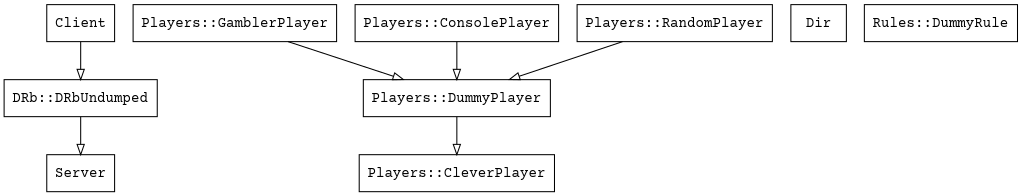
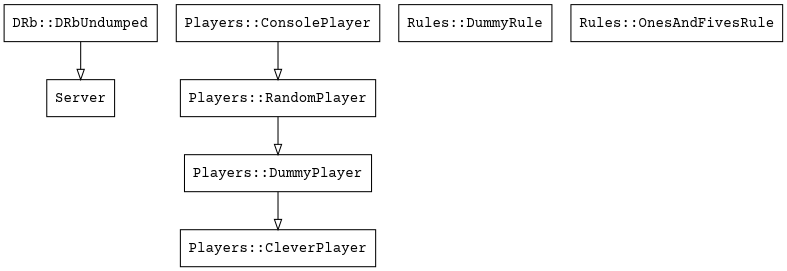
(81, 23) -> none
(235, 23) -> none
none -> (677, 23)
(819, 23) -> none
(457, 56) -> (278, 56)
